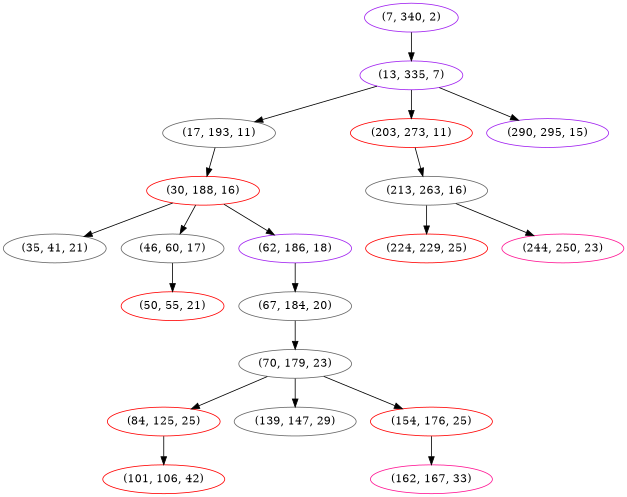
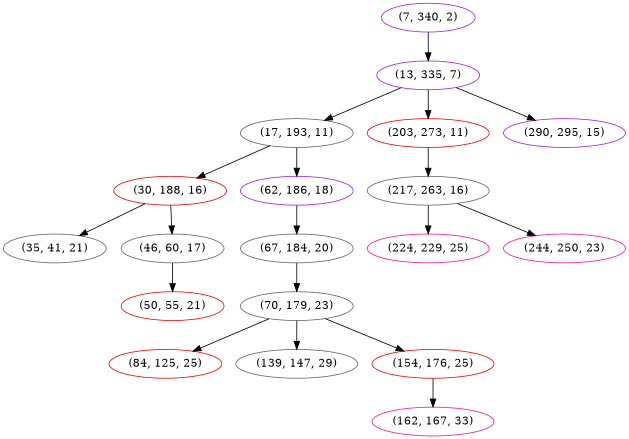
(427, 191) -> (428, 191)
(246, 217) -> (297, 158)
(427, 248) -> (428, 248)
(164, 479) -> none
